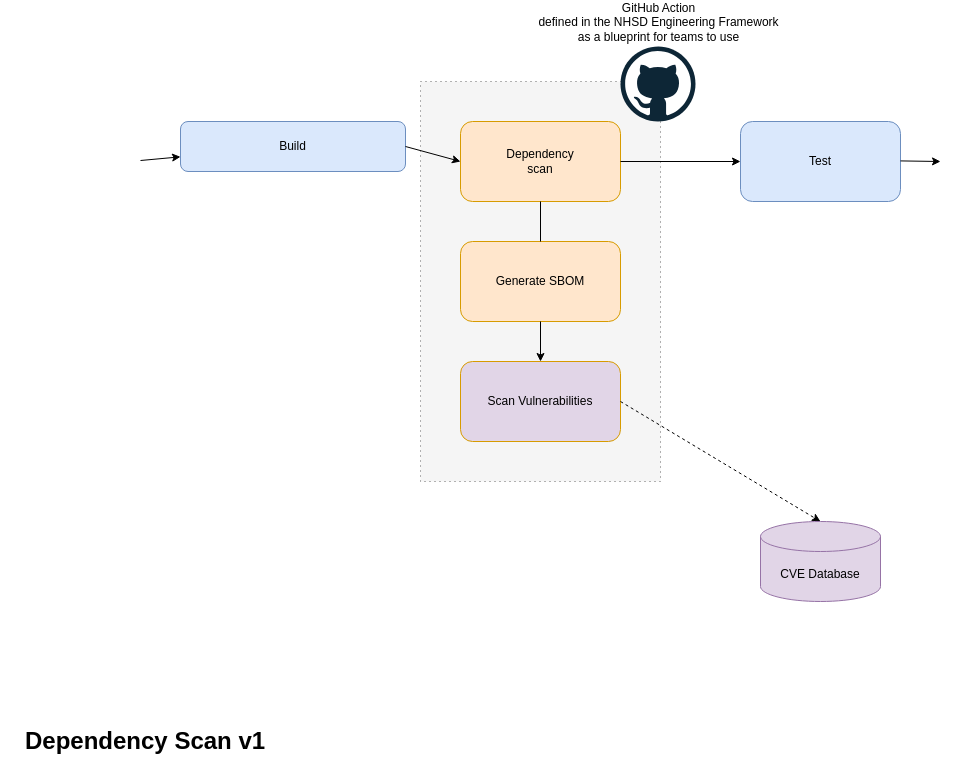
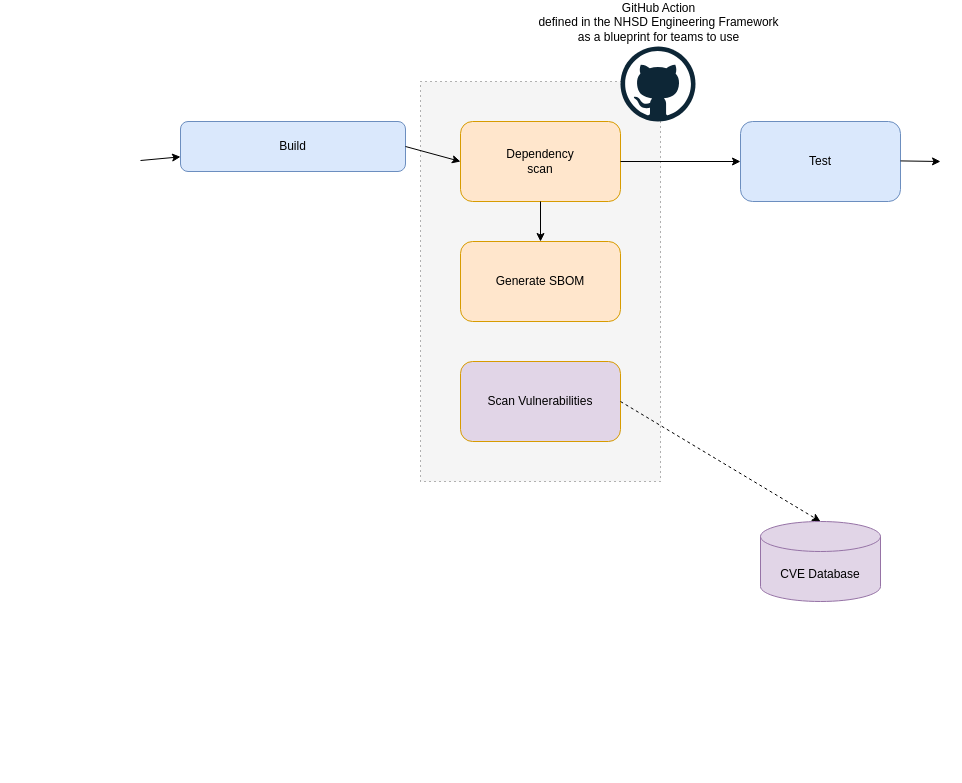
(541, 236) -> (541, 233)
(541, 338) -> none
(161, 742) -> none
